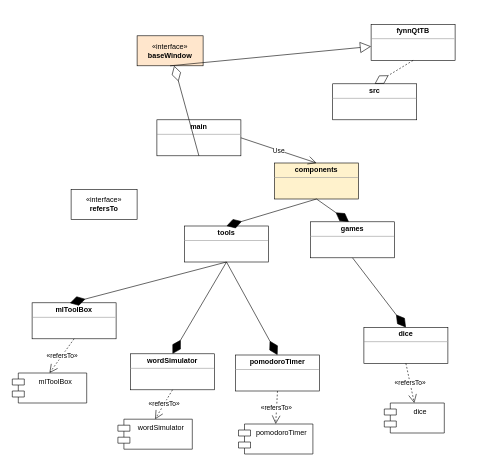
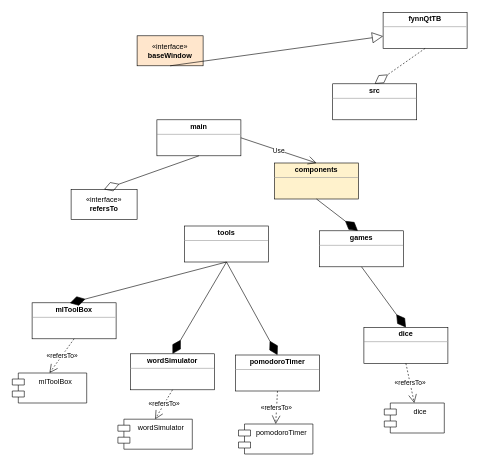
(413, 42) -> (425, 30)
(189, 119) -> (159, 170)
(277, 211) -> none
(353, 240) -> (362, 249)
